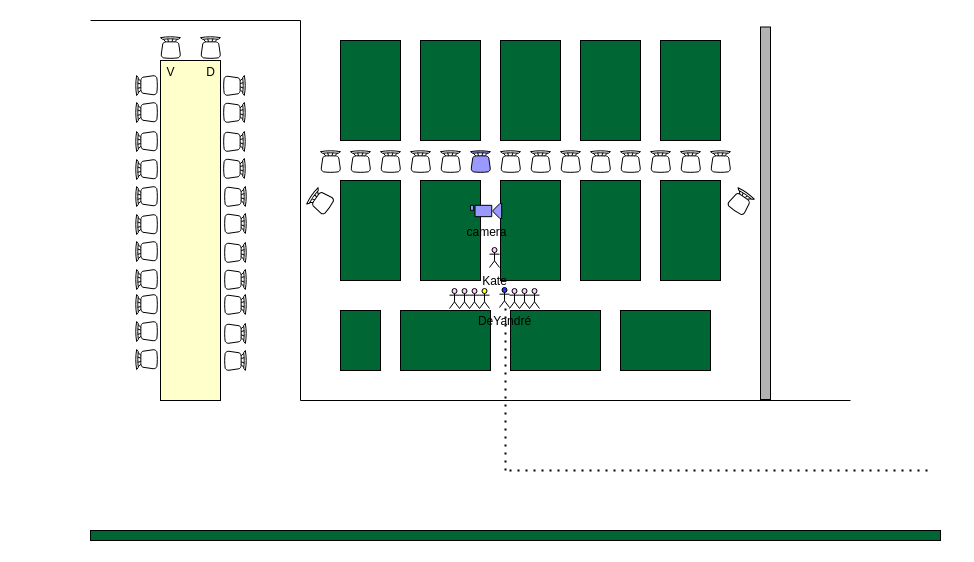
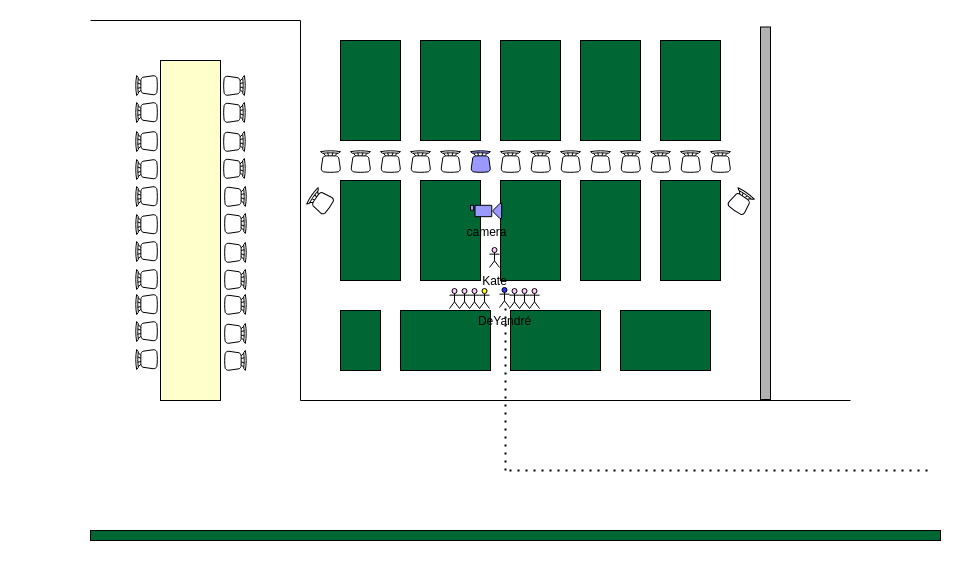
(171, 48) -> none
(211, 48) -> none
